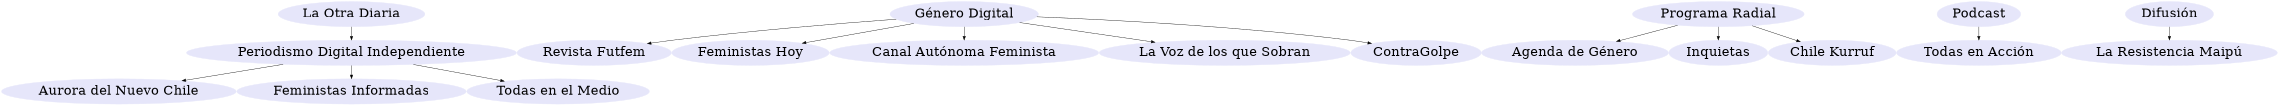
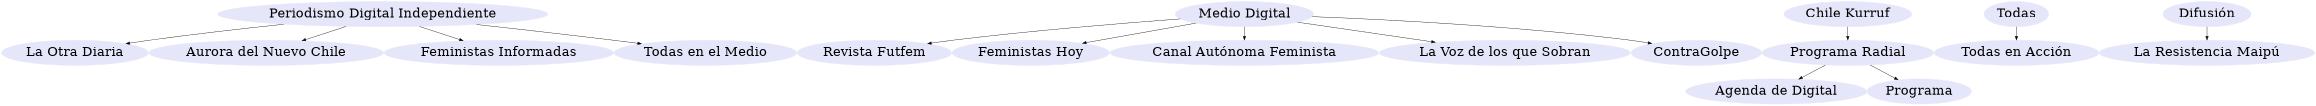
(964, 14) -> (1244, 14)
(1979, 14) -> (2016, 14)
(352, 32) -> (207, 33)
(1774, 33) -> (1848, 32)
(1575, 53) -> (1776, 91)
(1718, 53) -> (1919, 91)
